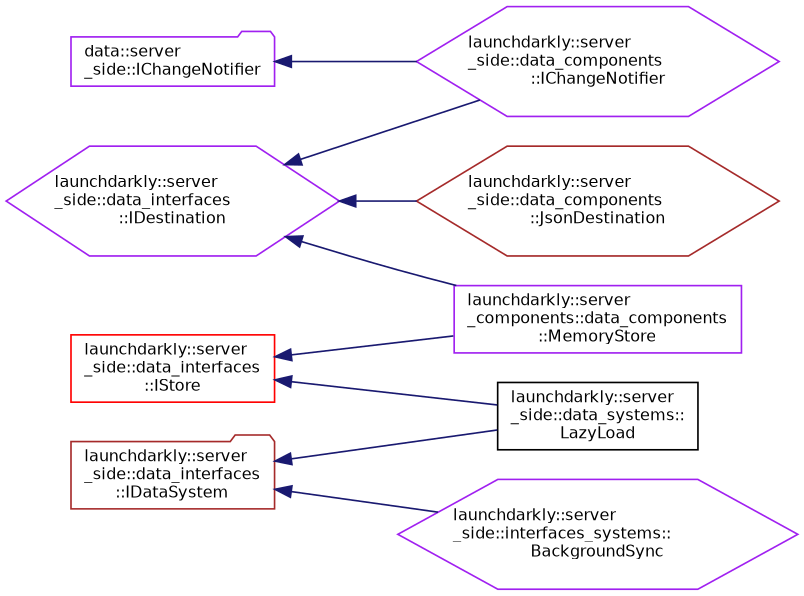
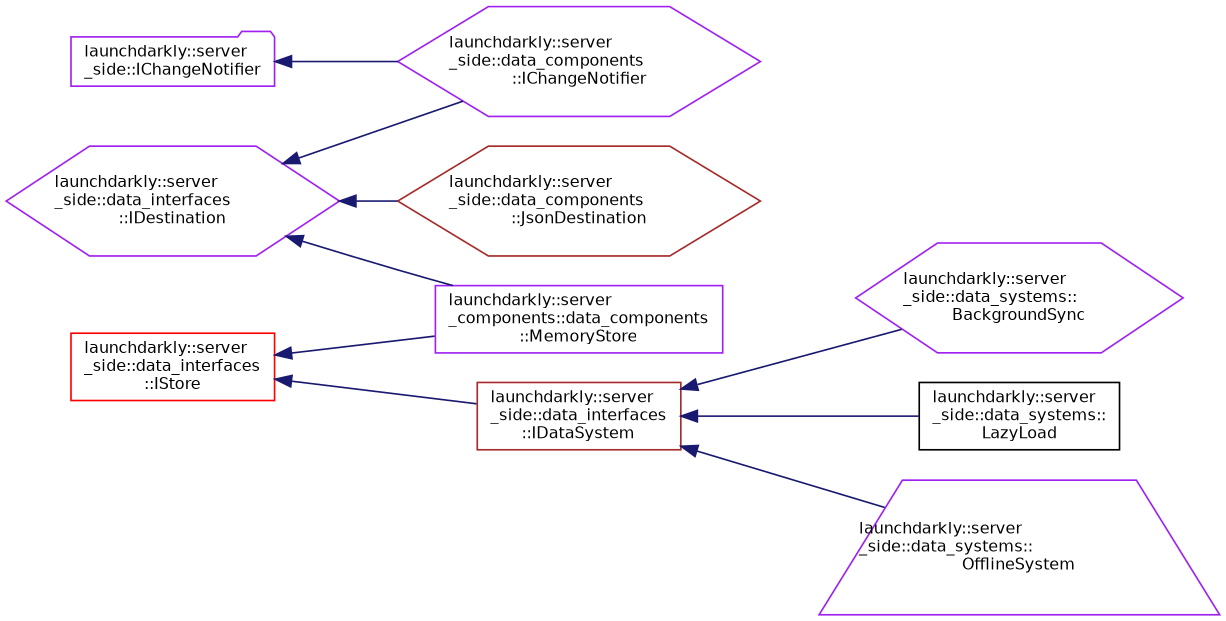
(173, 62) -> (173, 62)
(394, 393) -> (384, 393)
(173, 475) -> (579, 416)
(598, 534) -> (1019, 298)
none -> (1019, 547)
